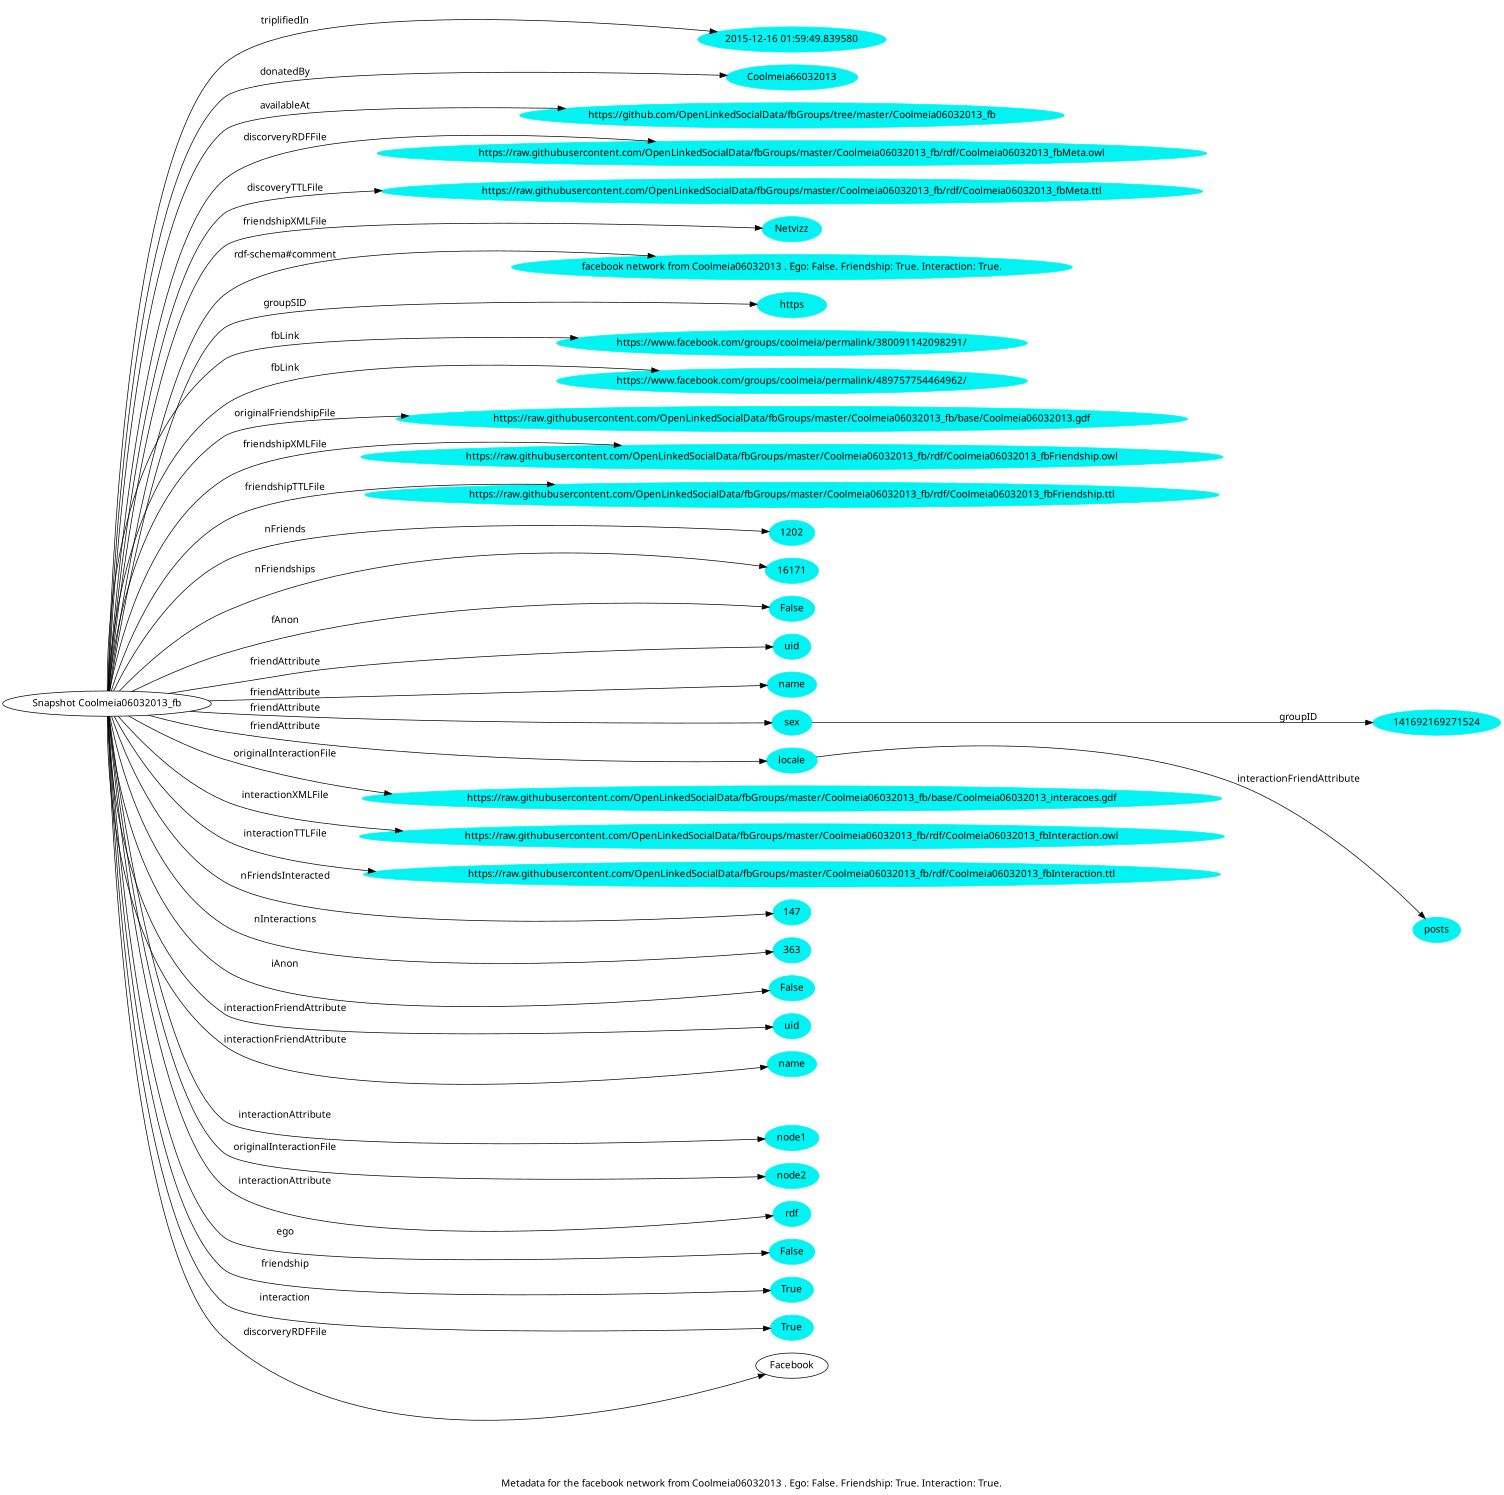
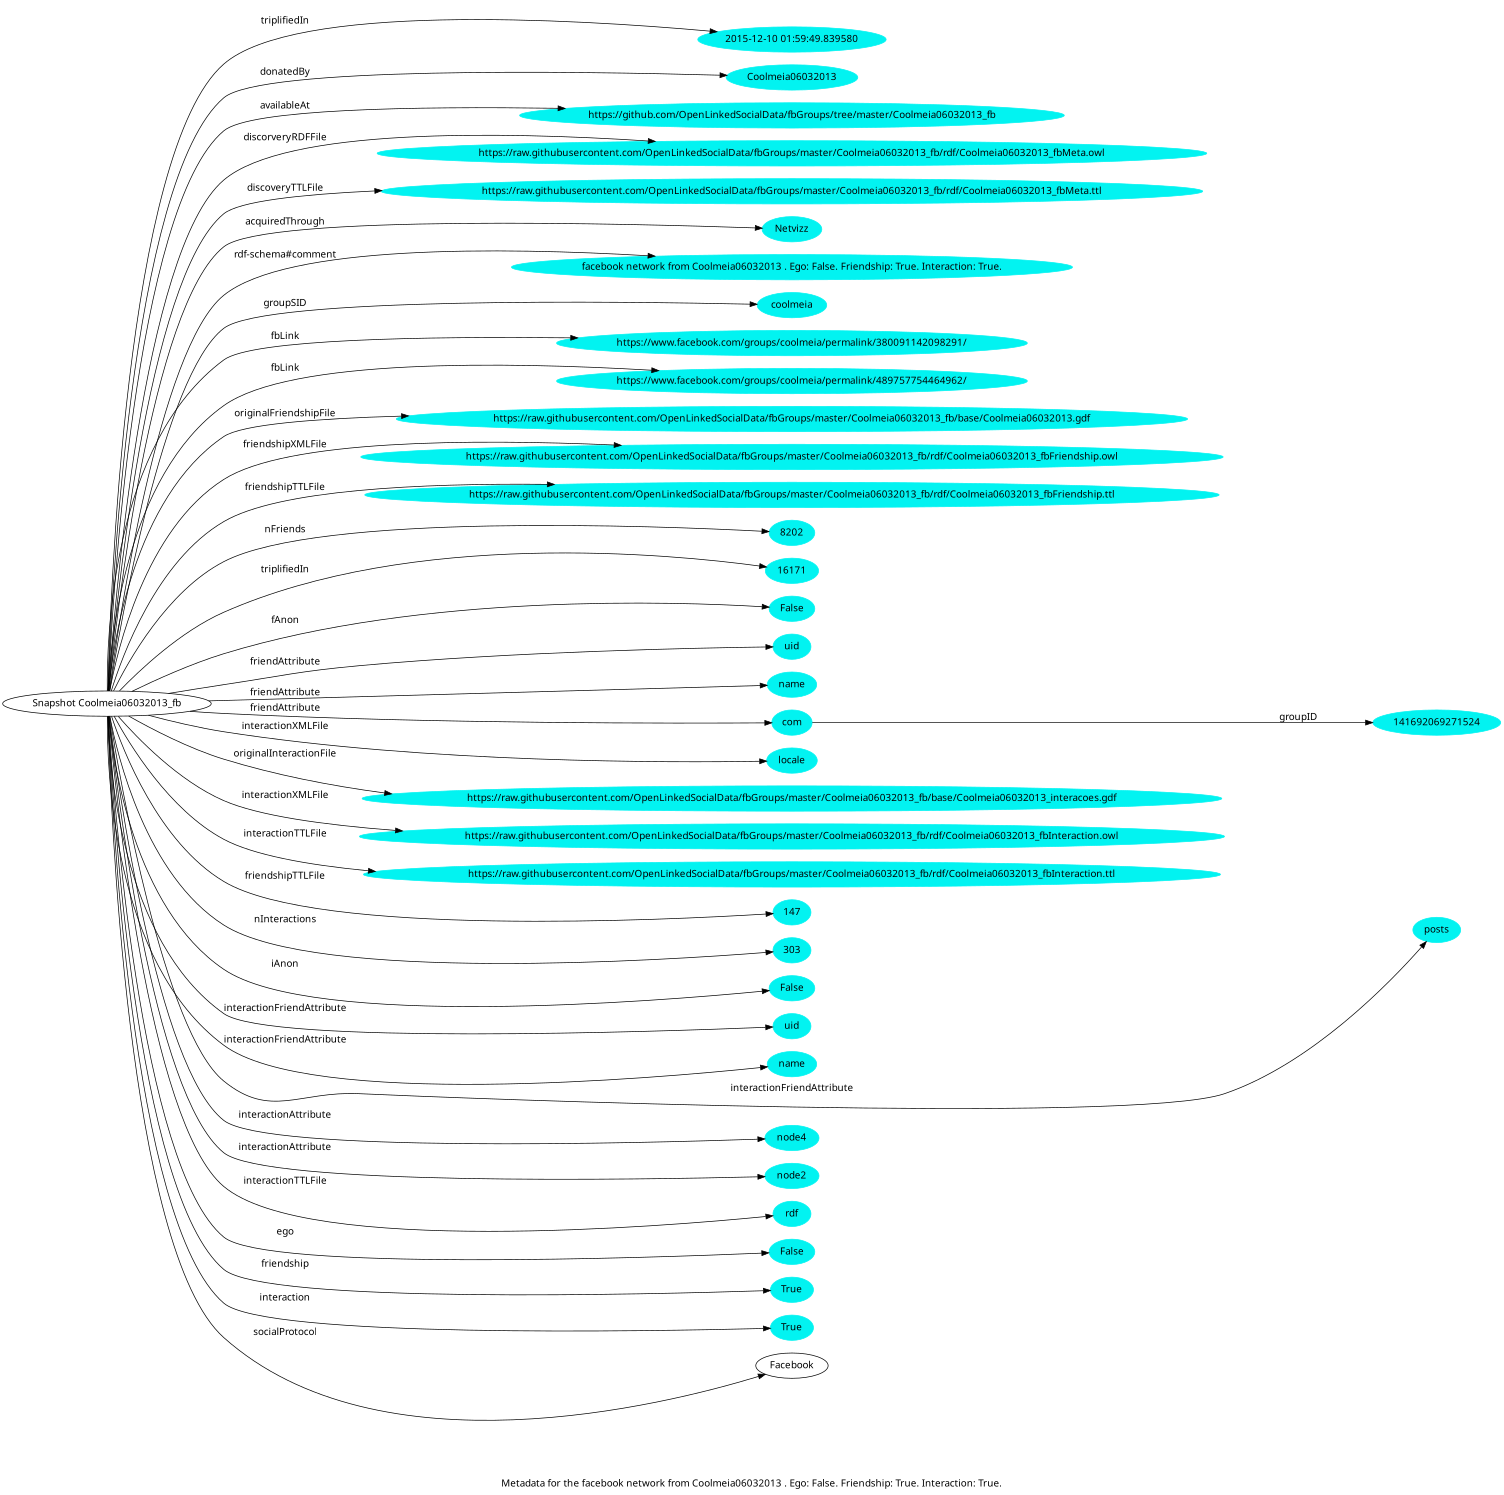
(792, 39) -> (792, 39)
(792, 77) -> (792, 77)
(285, 222) -> (285, 222)
(792, 305) -> (792, 305)
(792, 533) -> (792, 533)
(285, 570) -> (285, 570)
(792, 723) -> (792, 723)
(1437, 723) -> (1437, 723)
(285, 726) -> (285, 726)
(1140, 759) -> (653, 1104)
(285, 876) -> (285, 876)
(792, 950) -> (792, 950)
(792, 1138) -> (792, 1138)
(285, 1147) -> (285, 1147)
(285, 1181) -> (285, 1181)
(285, 1332) -> (285, 1332)
